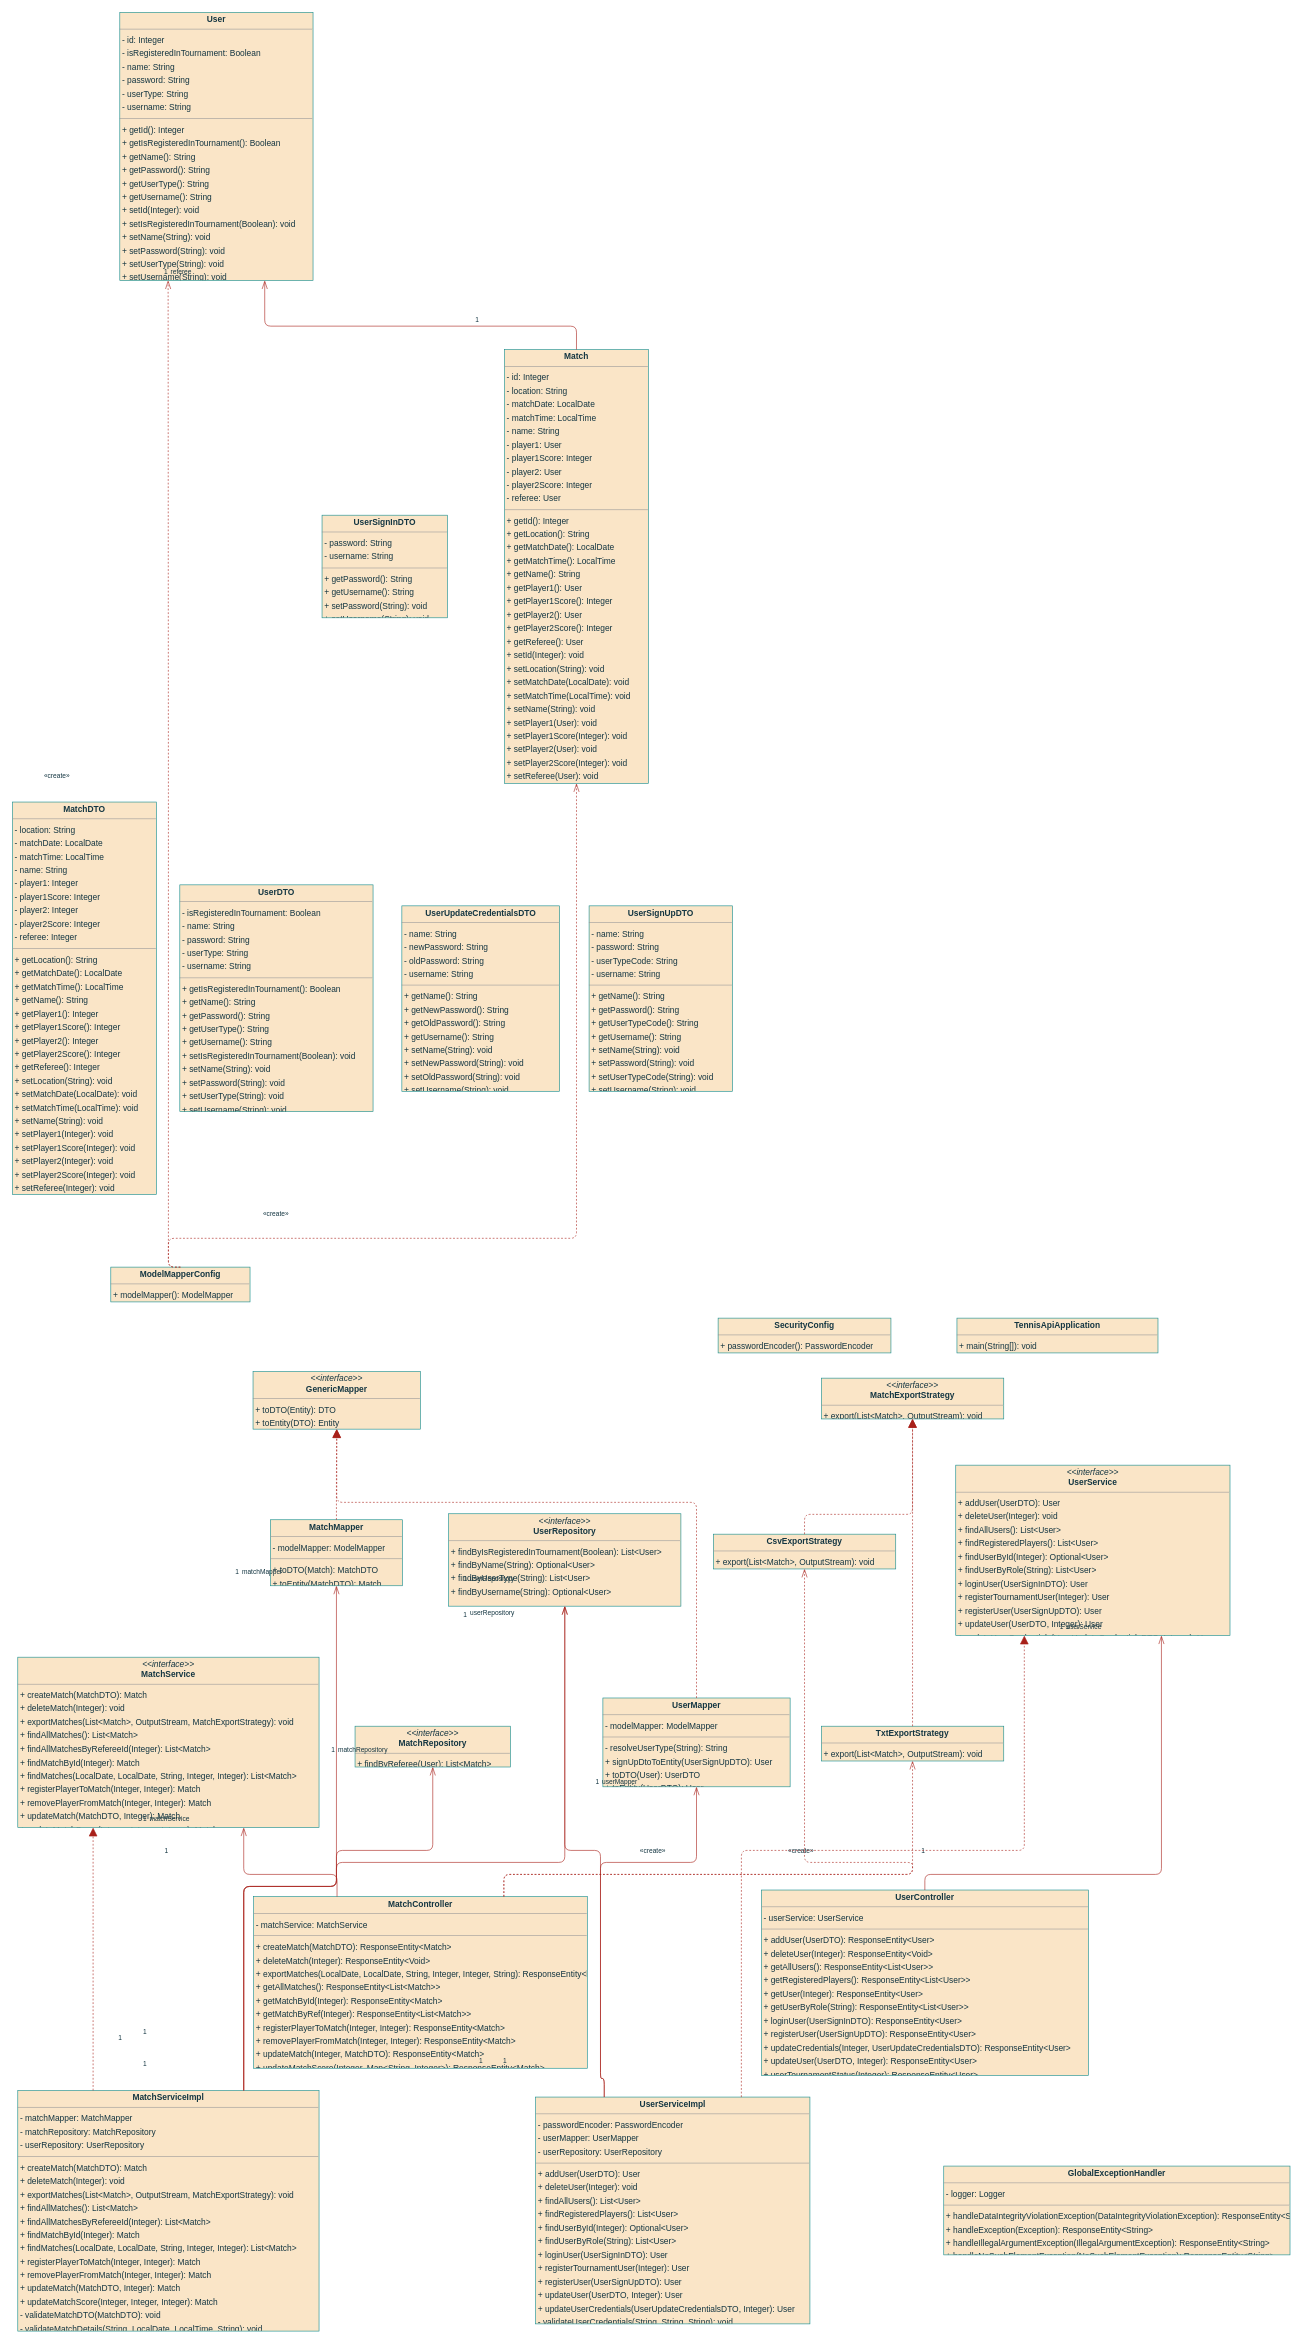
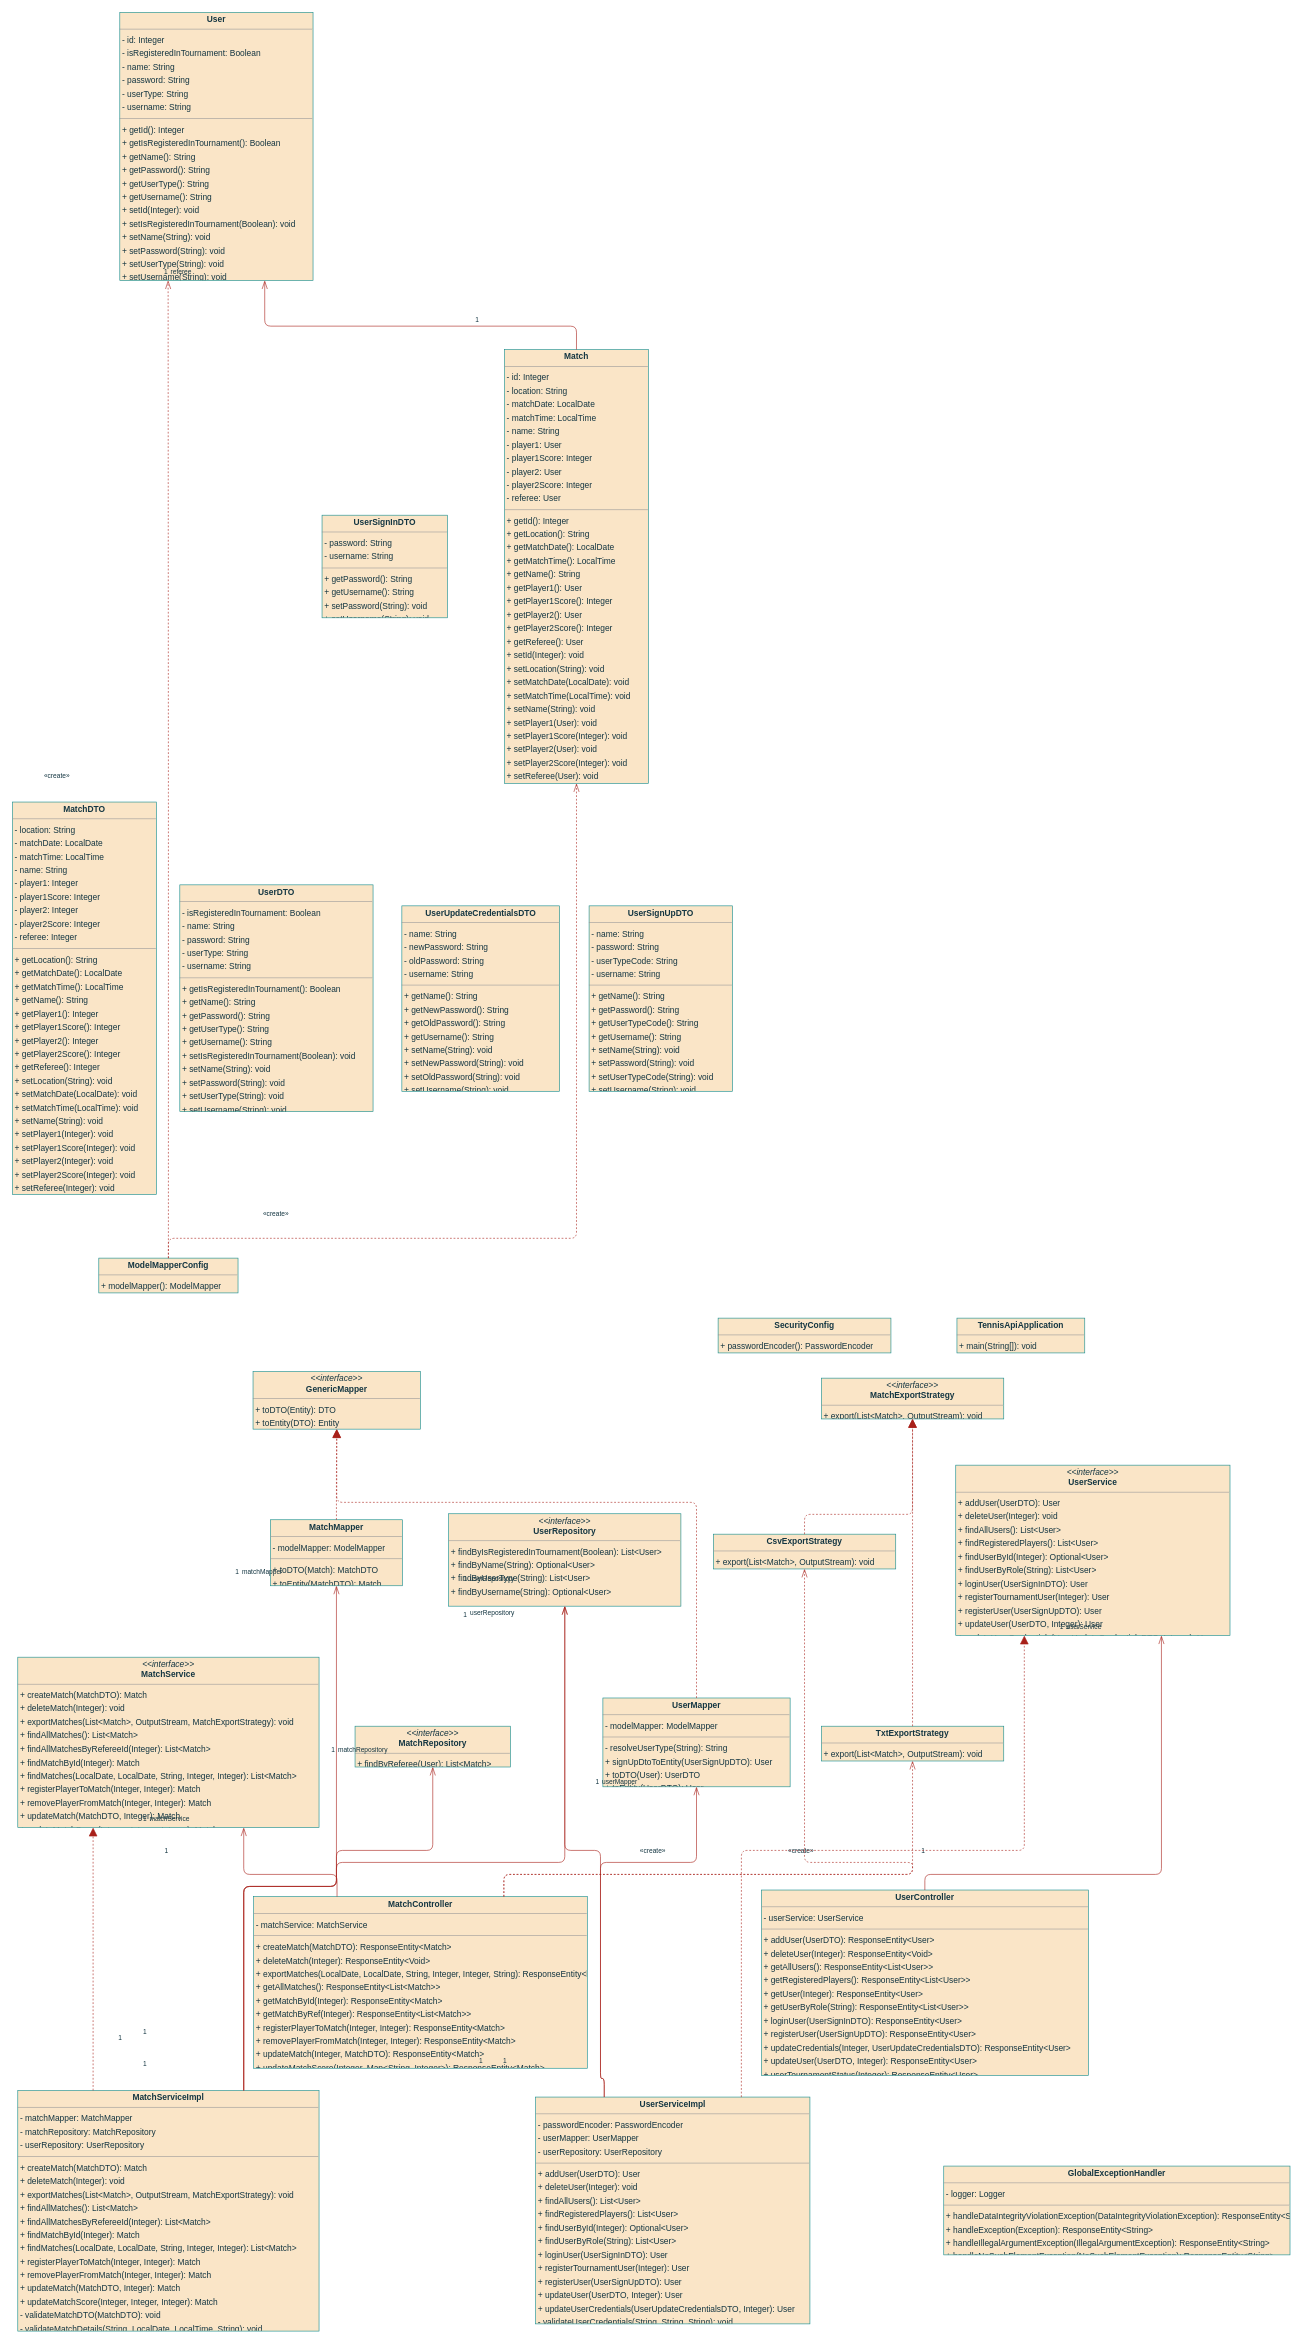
(180, 1284) -> (168, 1275)
(1057, 1335) -> (1021, 1335)
